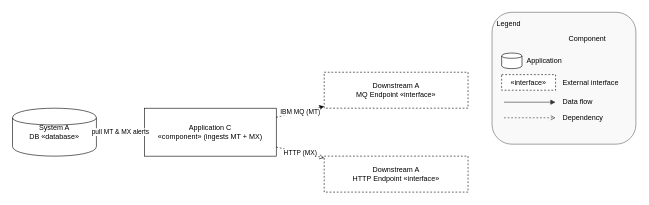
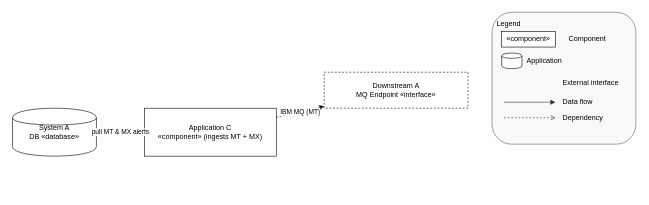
none -> (529, 39)
(529, 83) -> none
(299, 152) -> none
(396, 174) -> none
